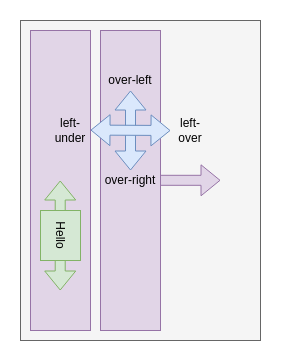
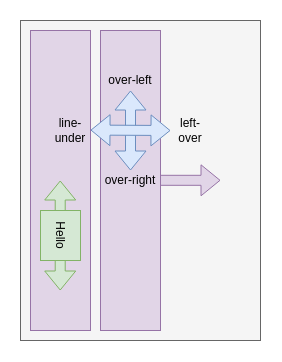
(71, 131) -> (71, 131)
